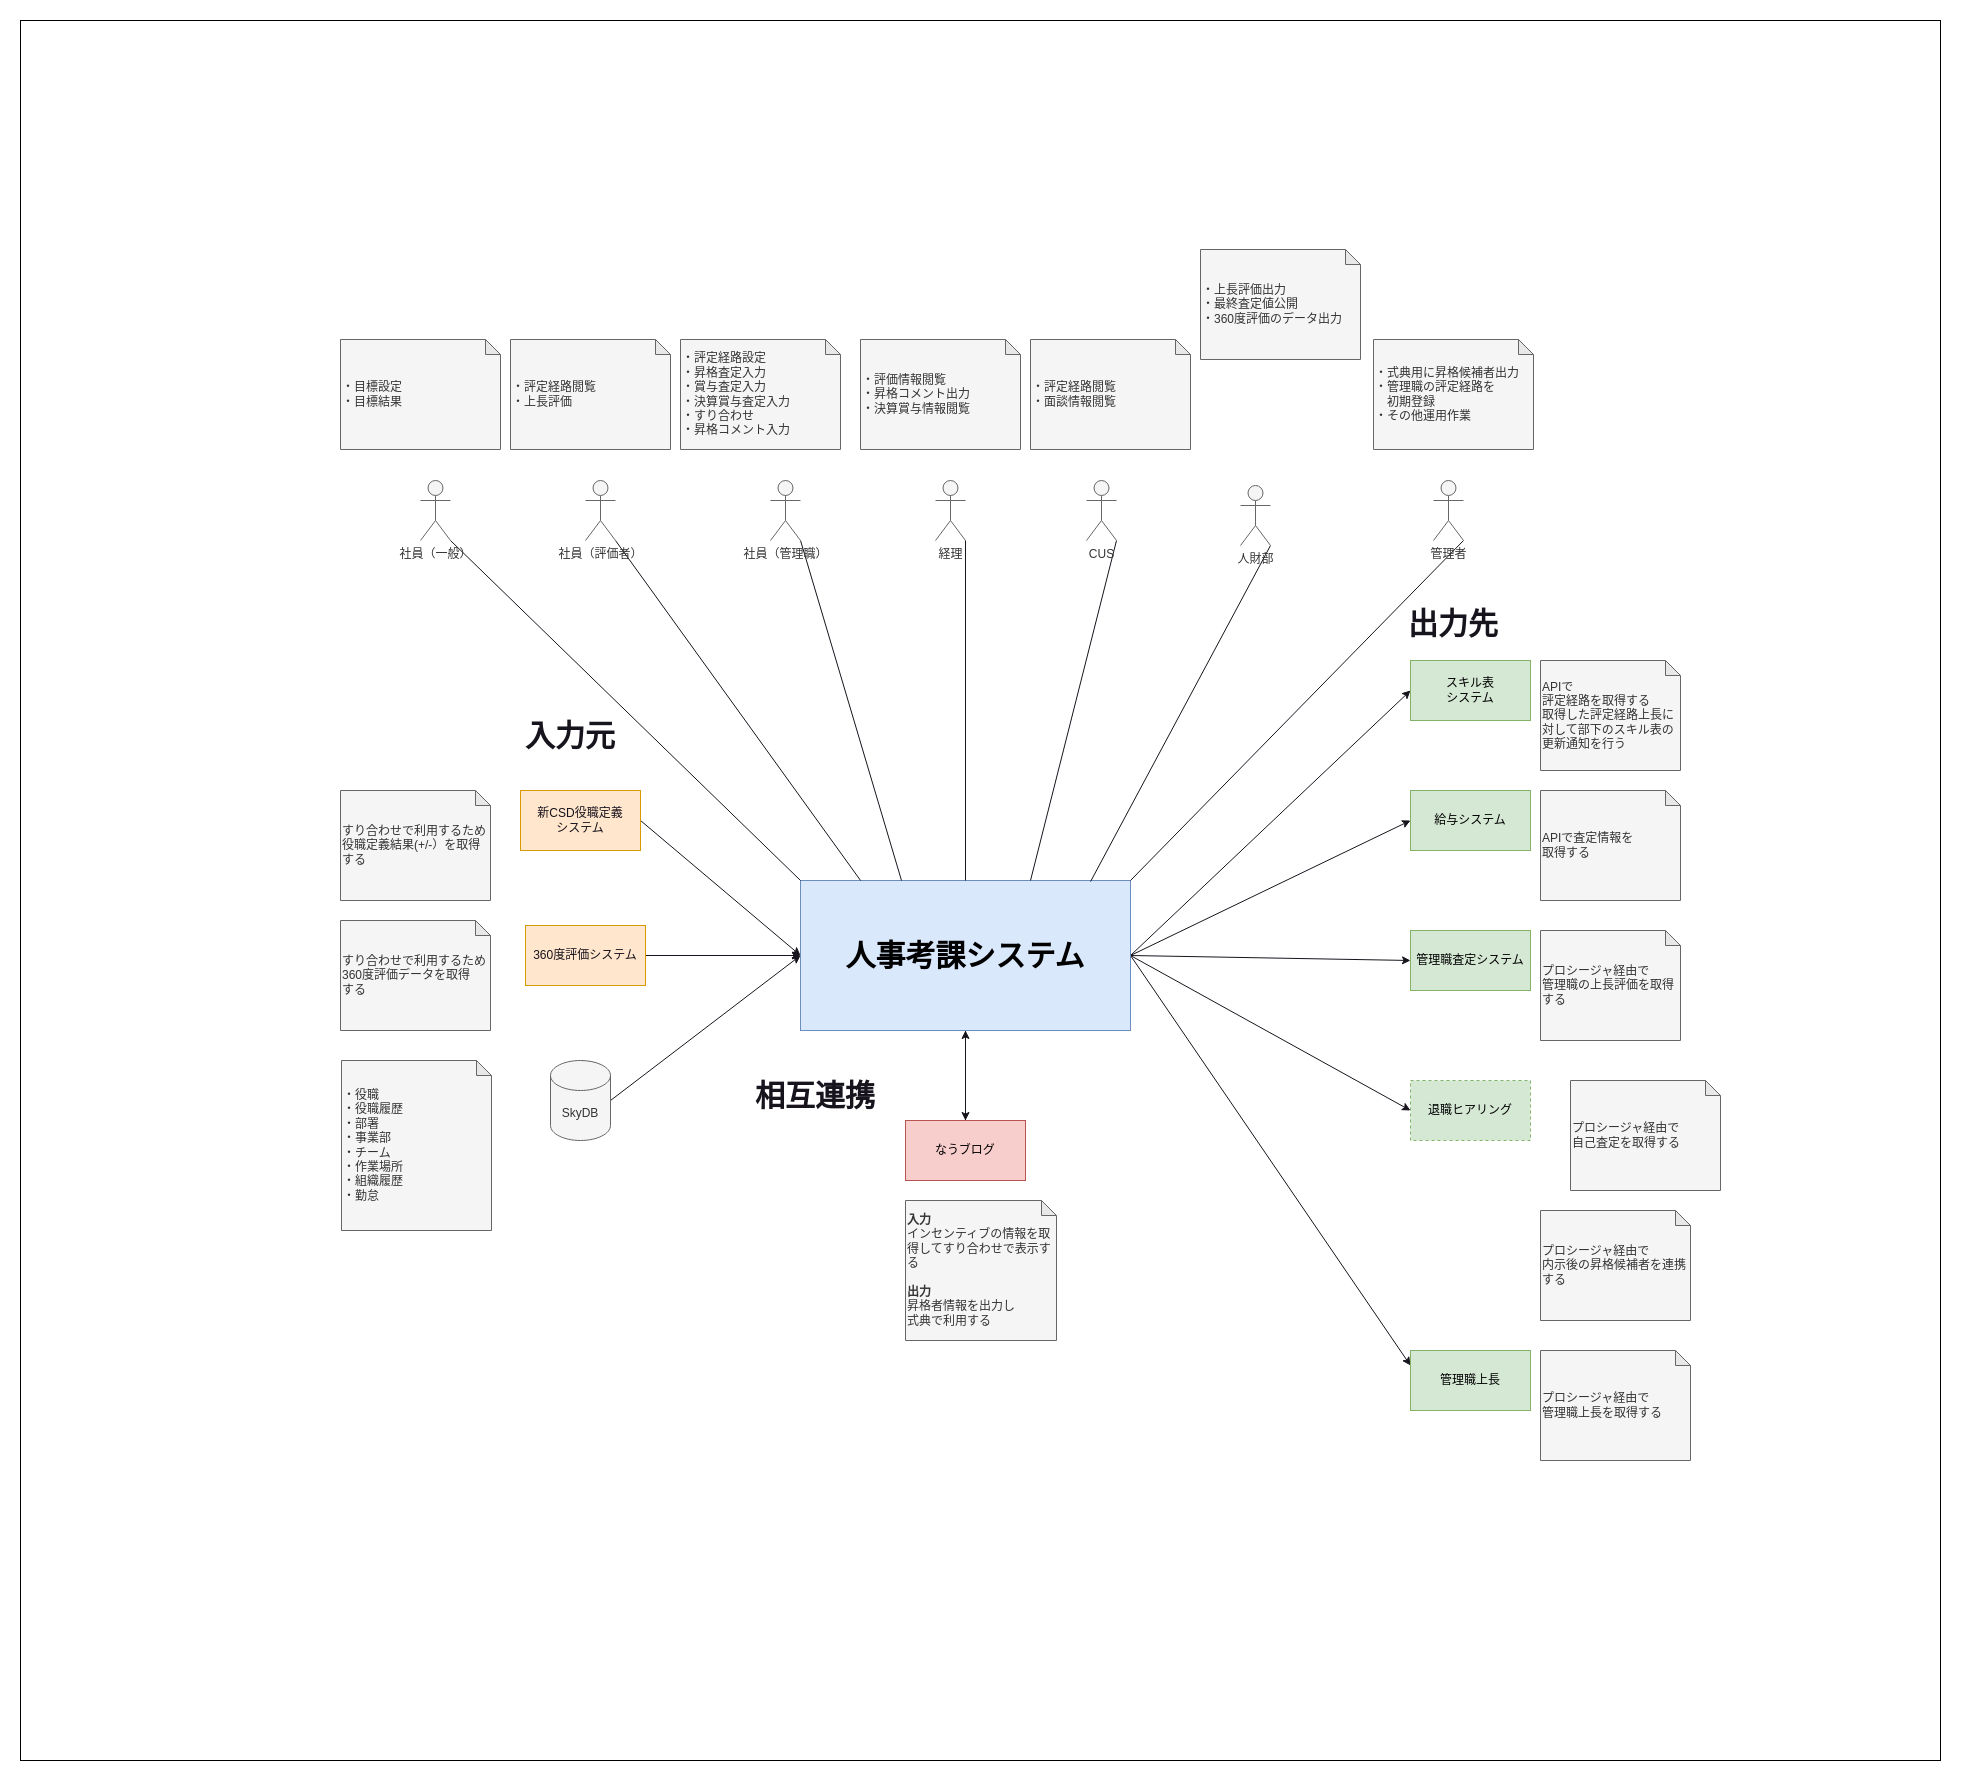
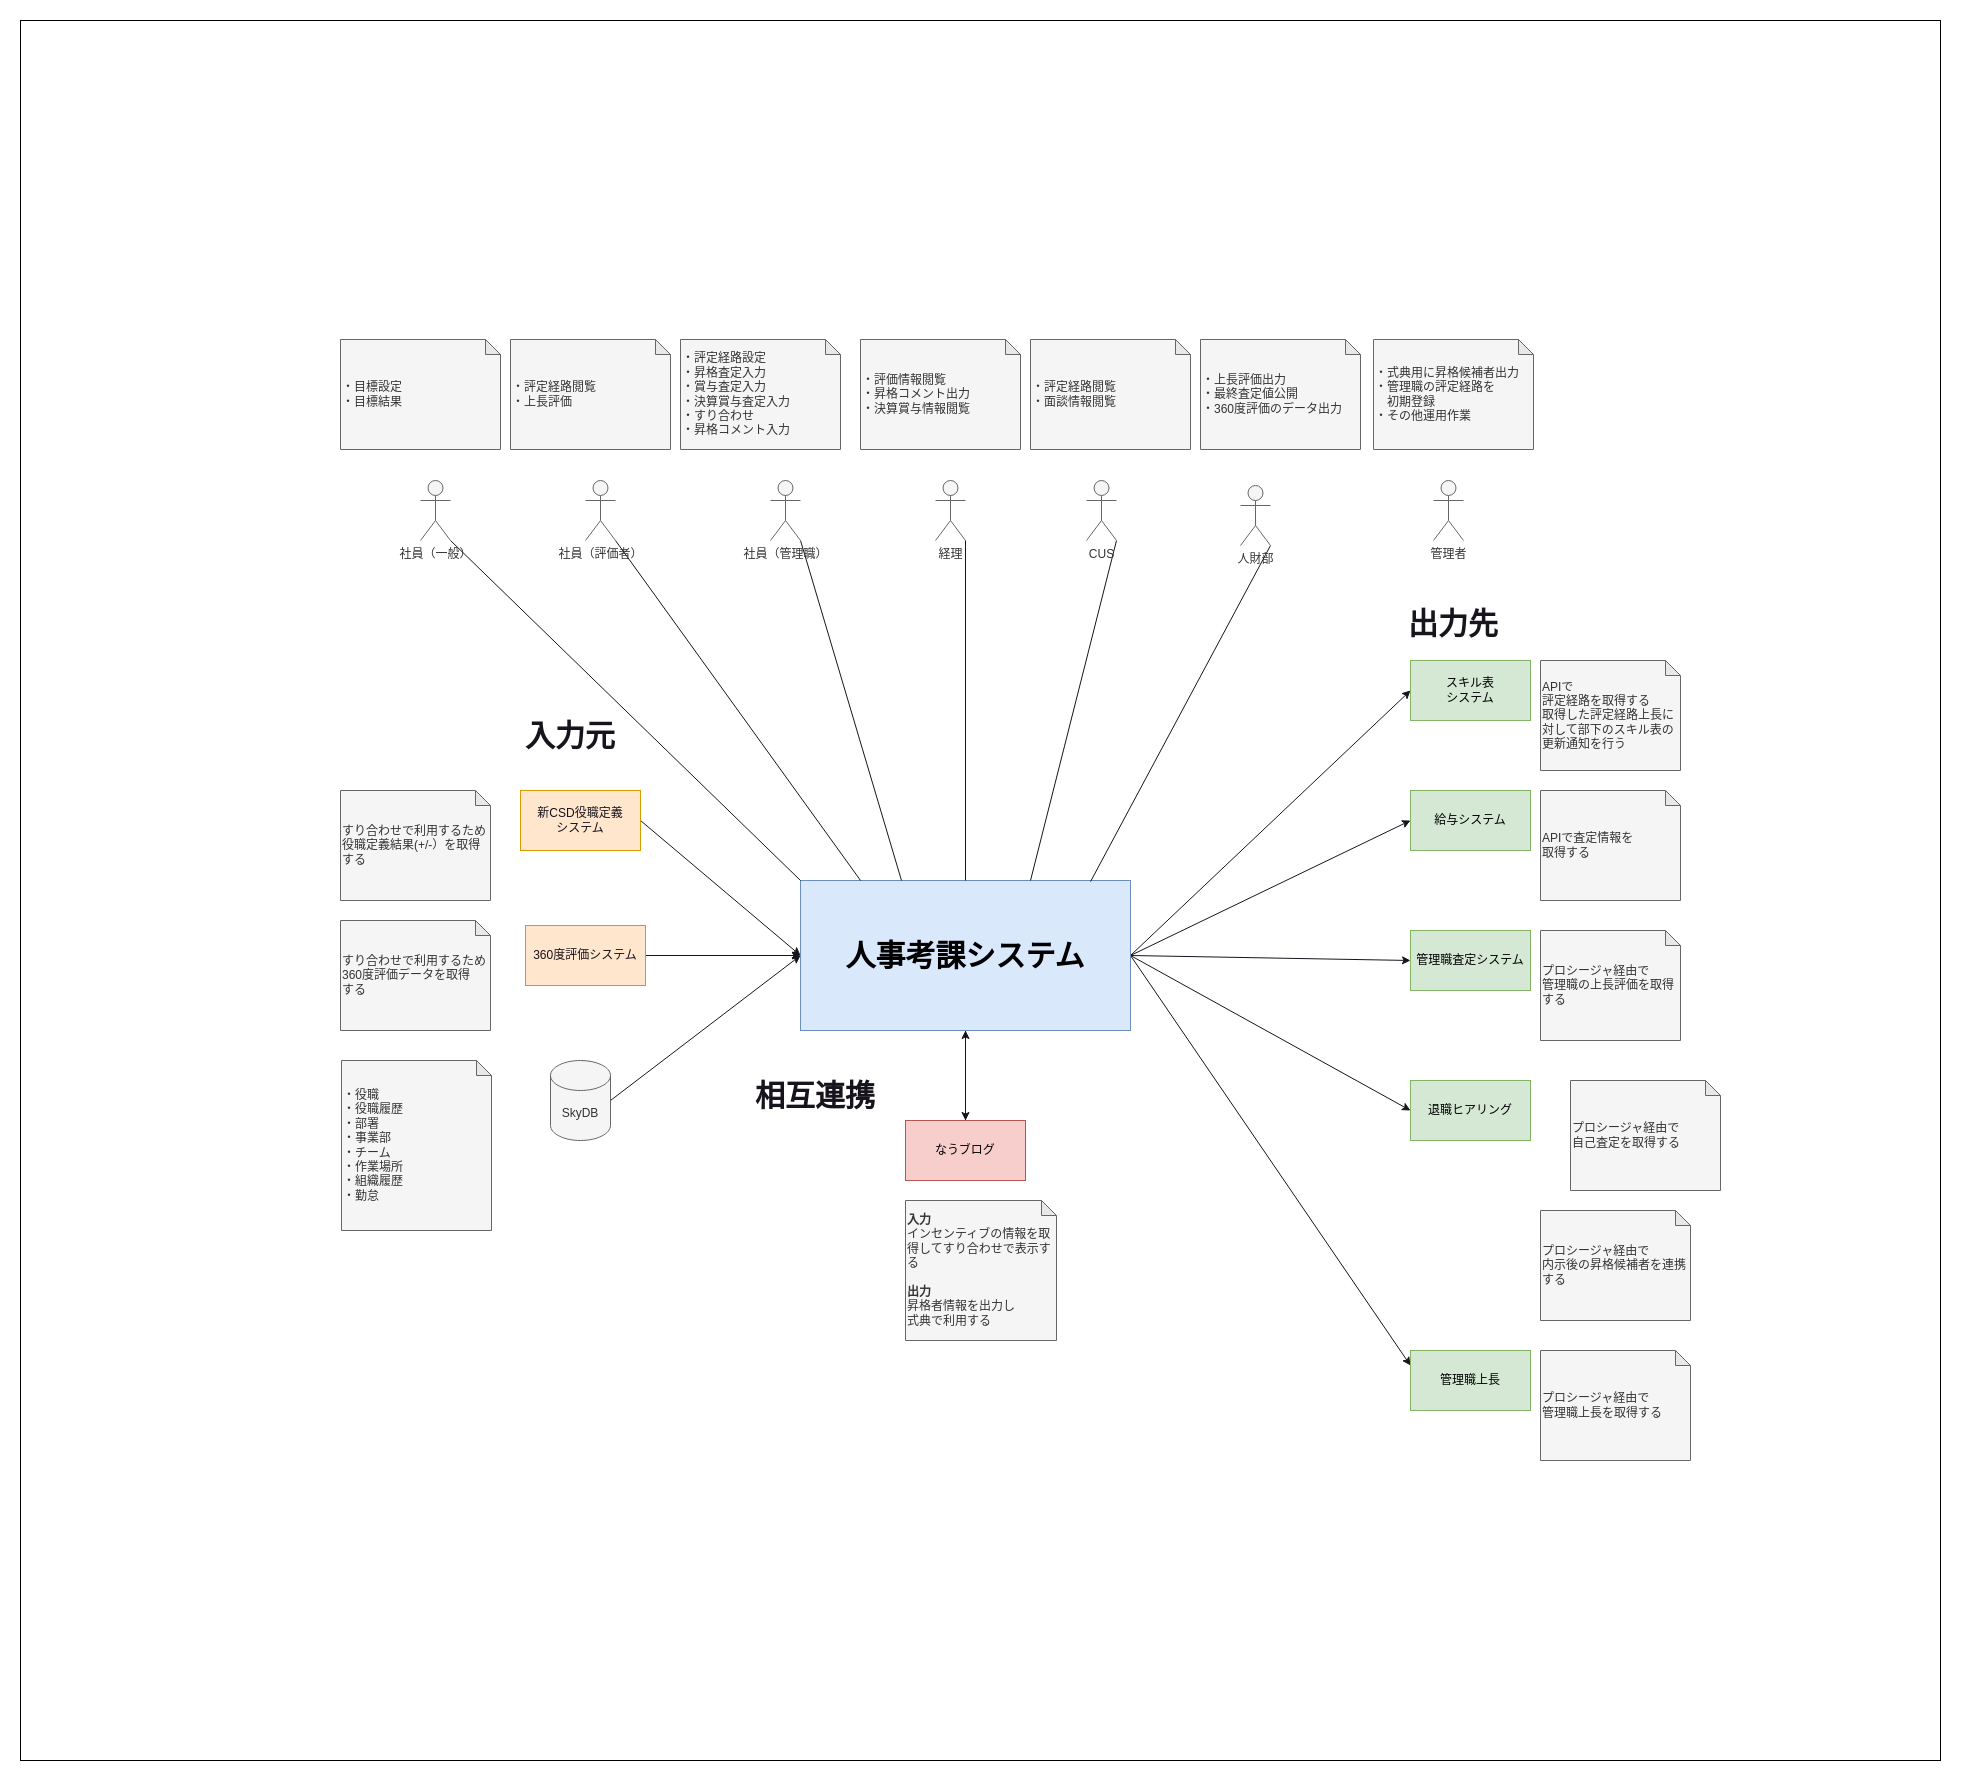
(1281, 305) -> (1281, 395)
(1297, 710) -> none
(1471, 1111) -> (1471, 1111)
